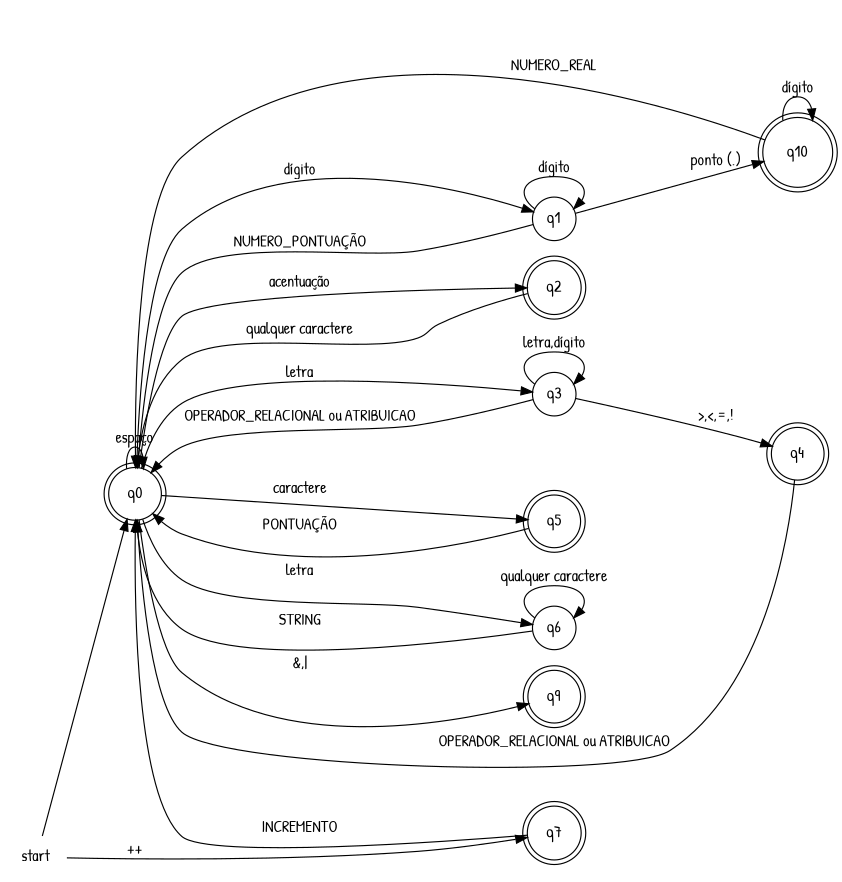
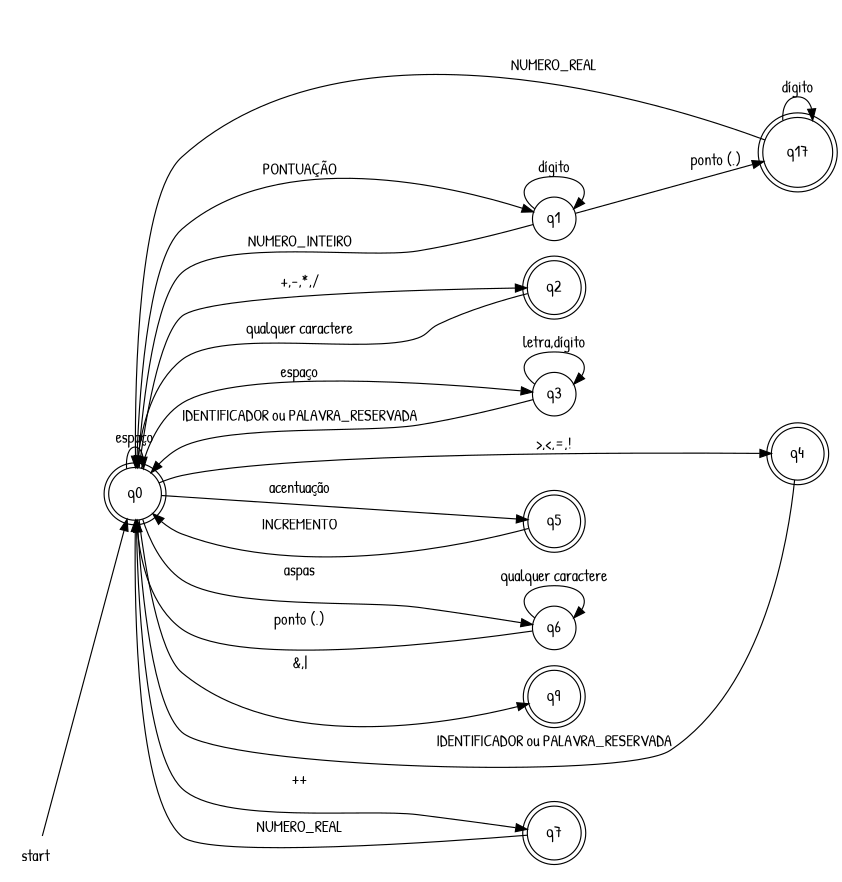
(798, 152) -> (798, 152)
(300, 170) -> (300, 170)
(300, 242) -> (300, 242)
(300, 282) -> (300, 282)
(300, 373) -> (300, 373)
(300, 417) -> (300, 417)
(669, 419) -> (458, 456)
(300, 489) -> (300, 489)
(300, 525) -> (300, 525)
(300, 571) -> (300, 571)
(300, 620) -> (300, 620)
(554, 742) -> (554, 742)
(300, 828) -> (300, 828)
(292, 857) -> (210, 802)
